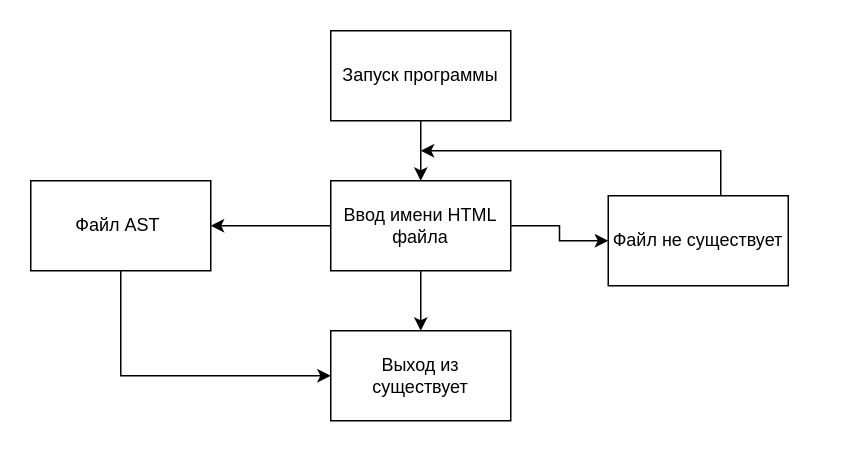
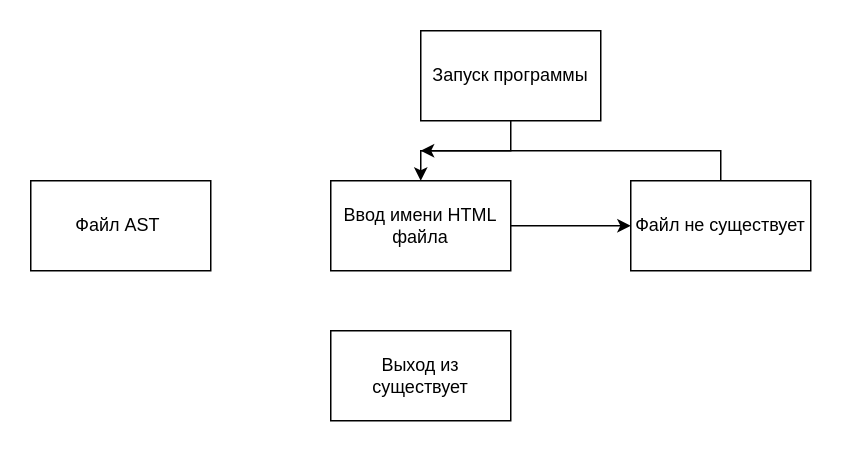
(421, 76) -> (511, 76)
(276, 226) -> none
(698, 241) -> (721, 226)
(421, 296) -> none
(168, 376) -> none
